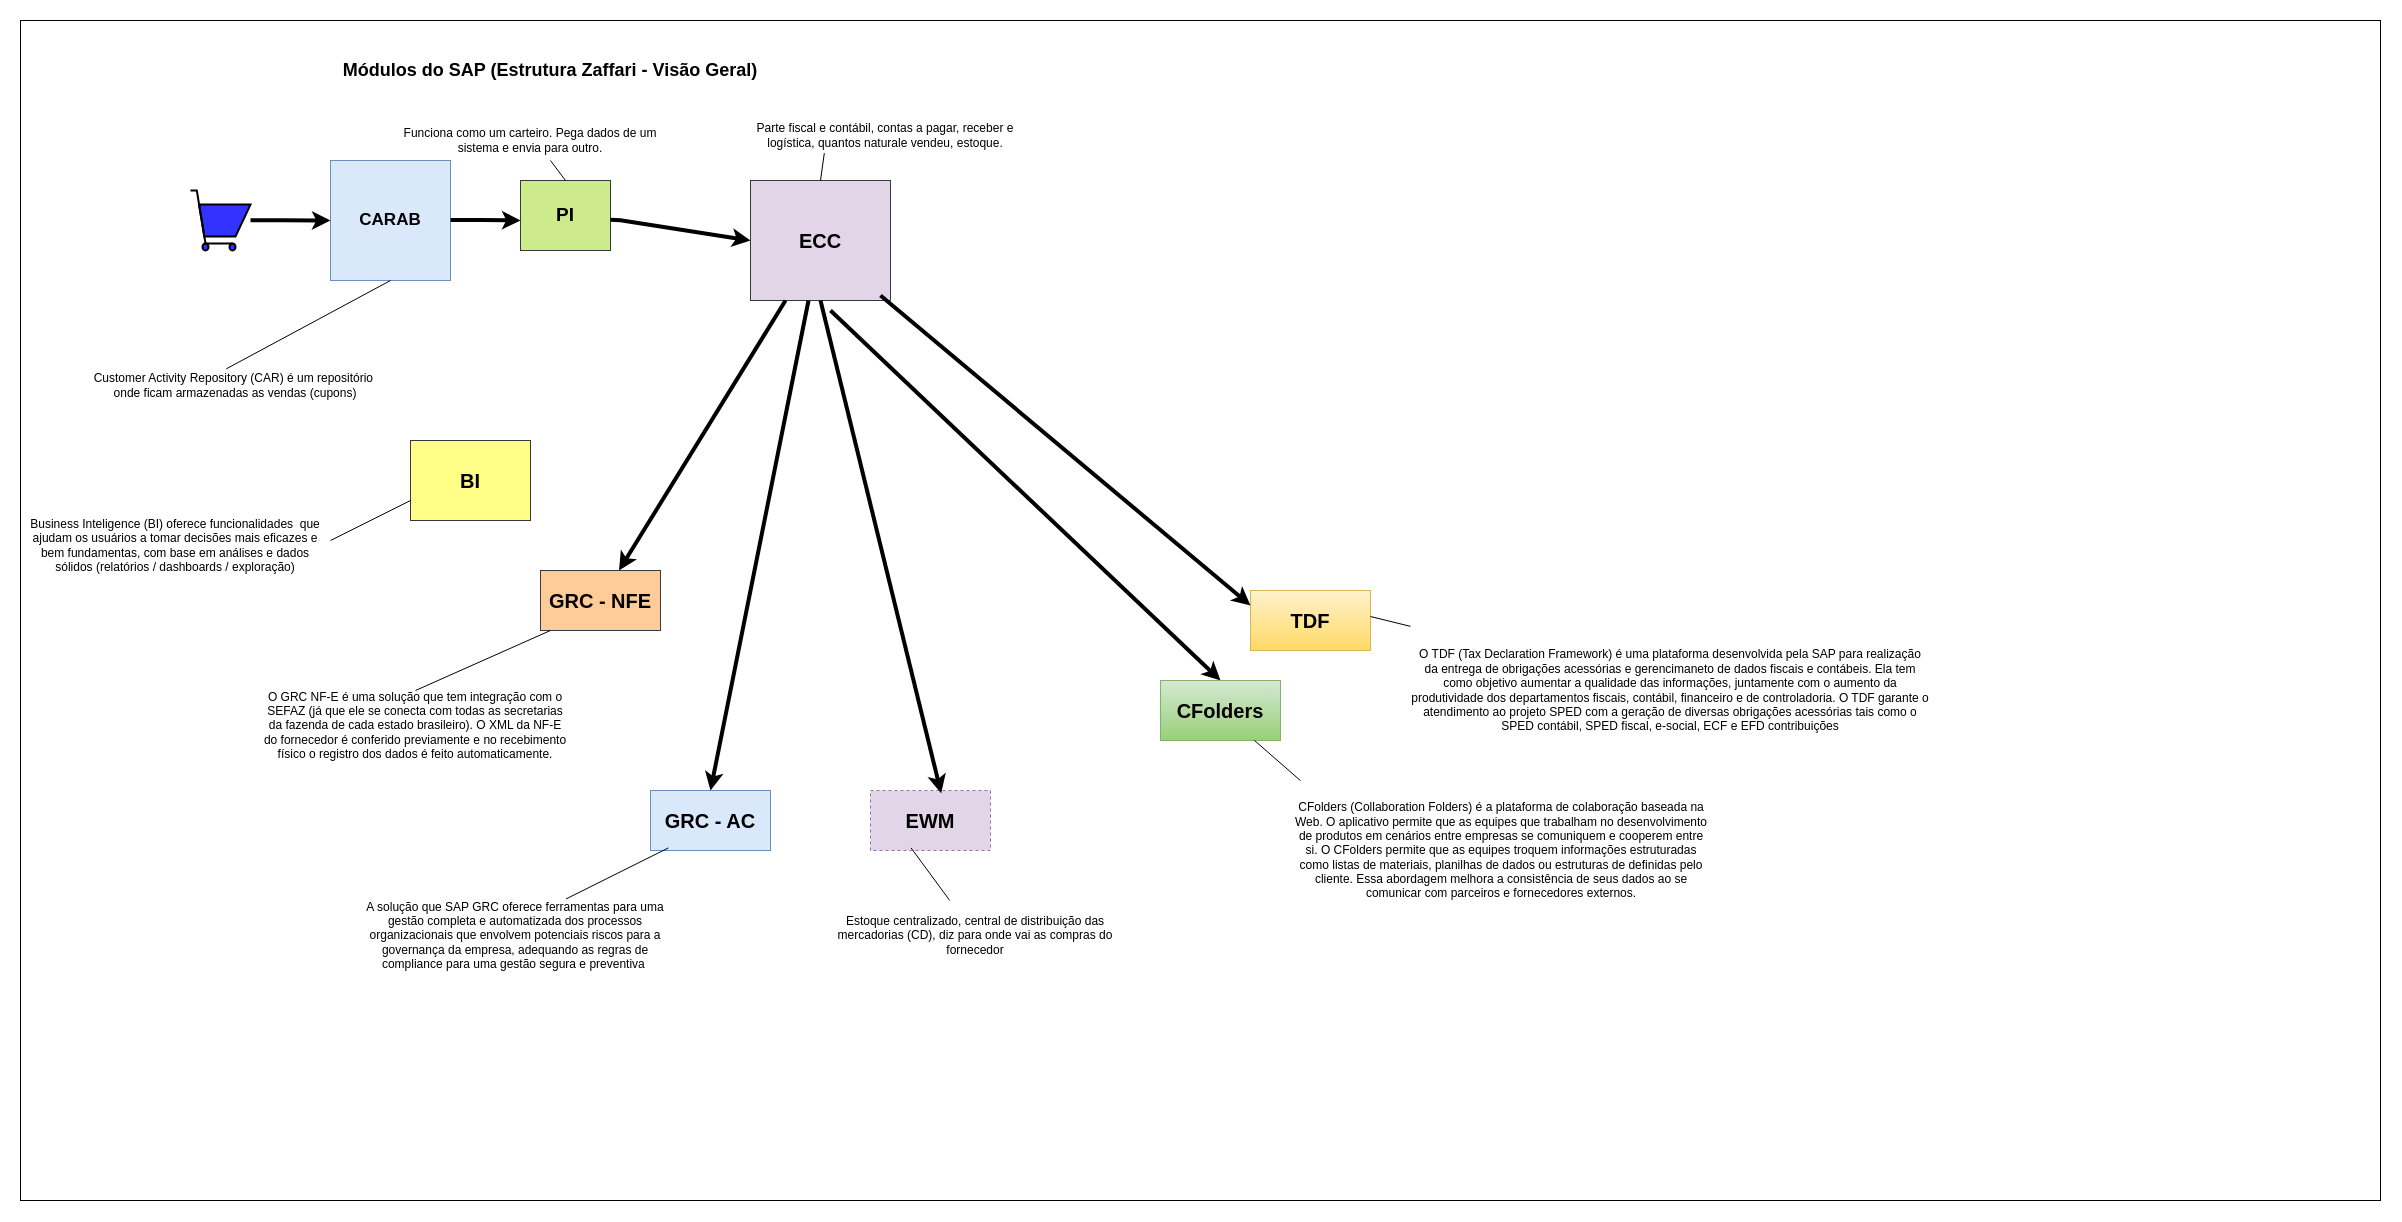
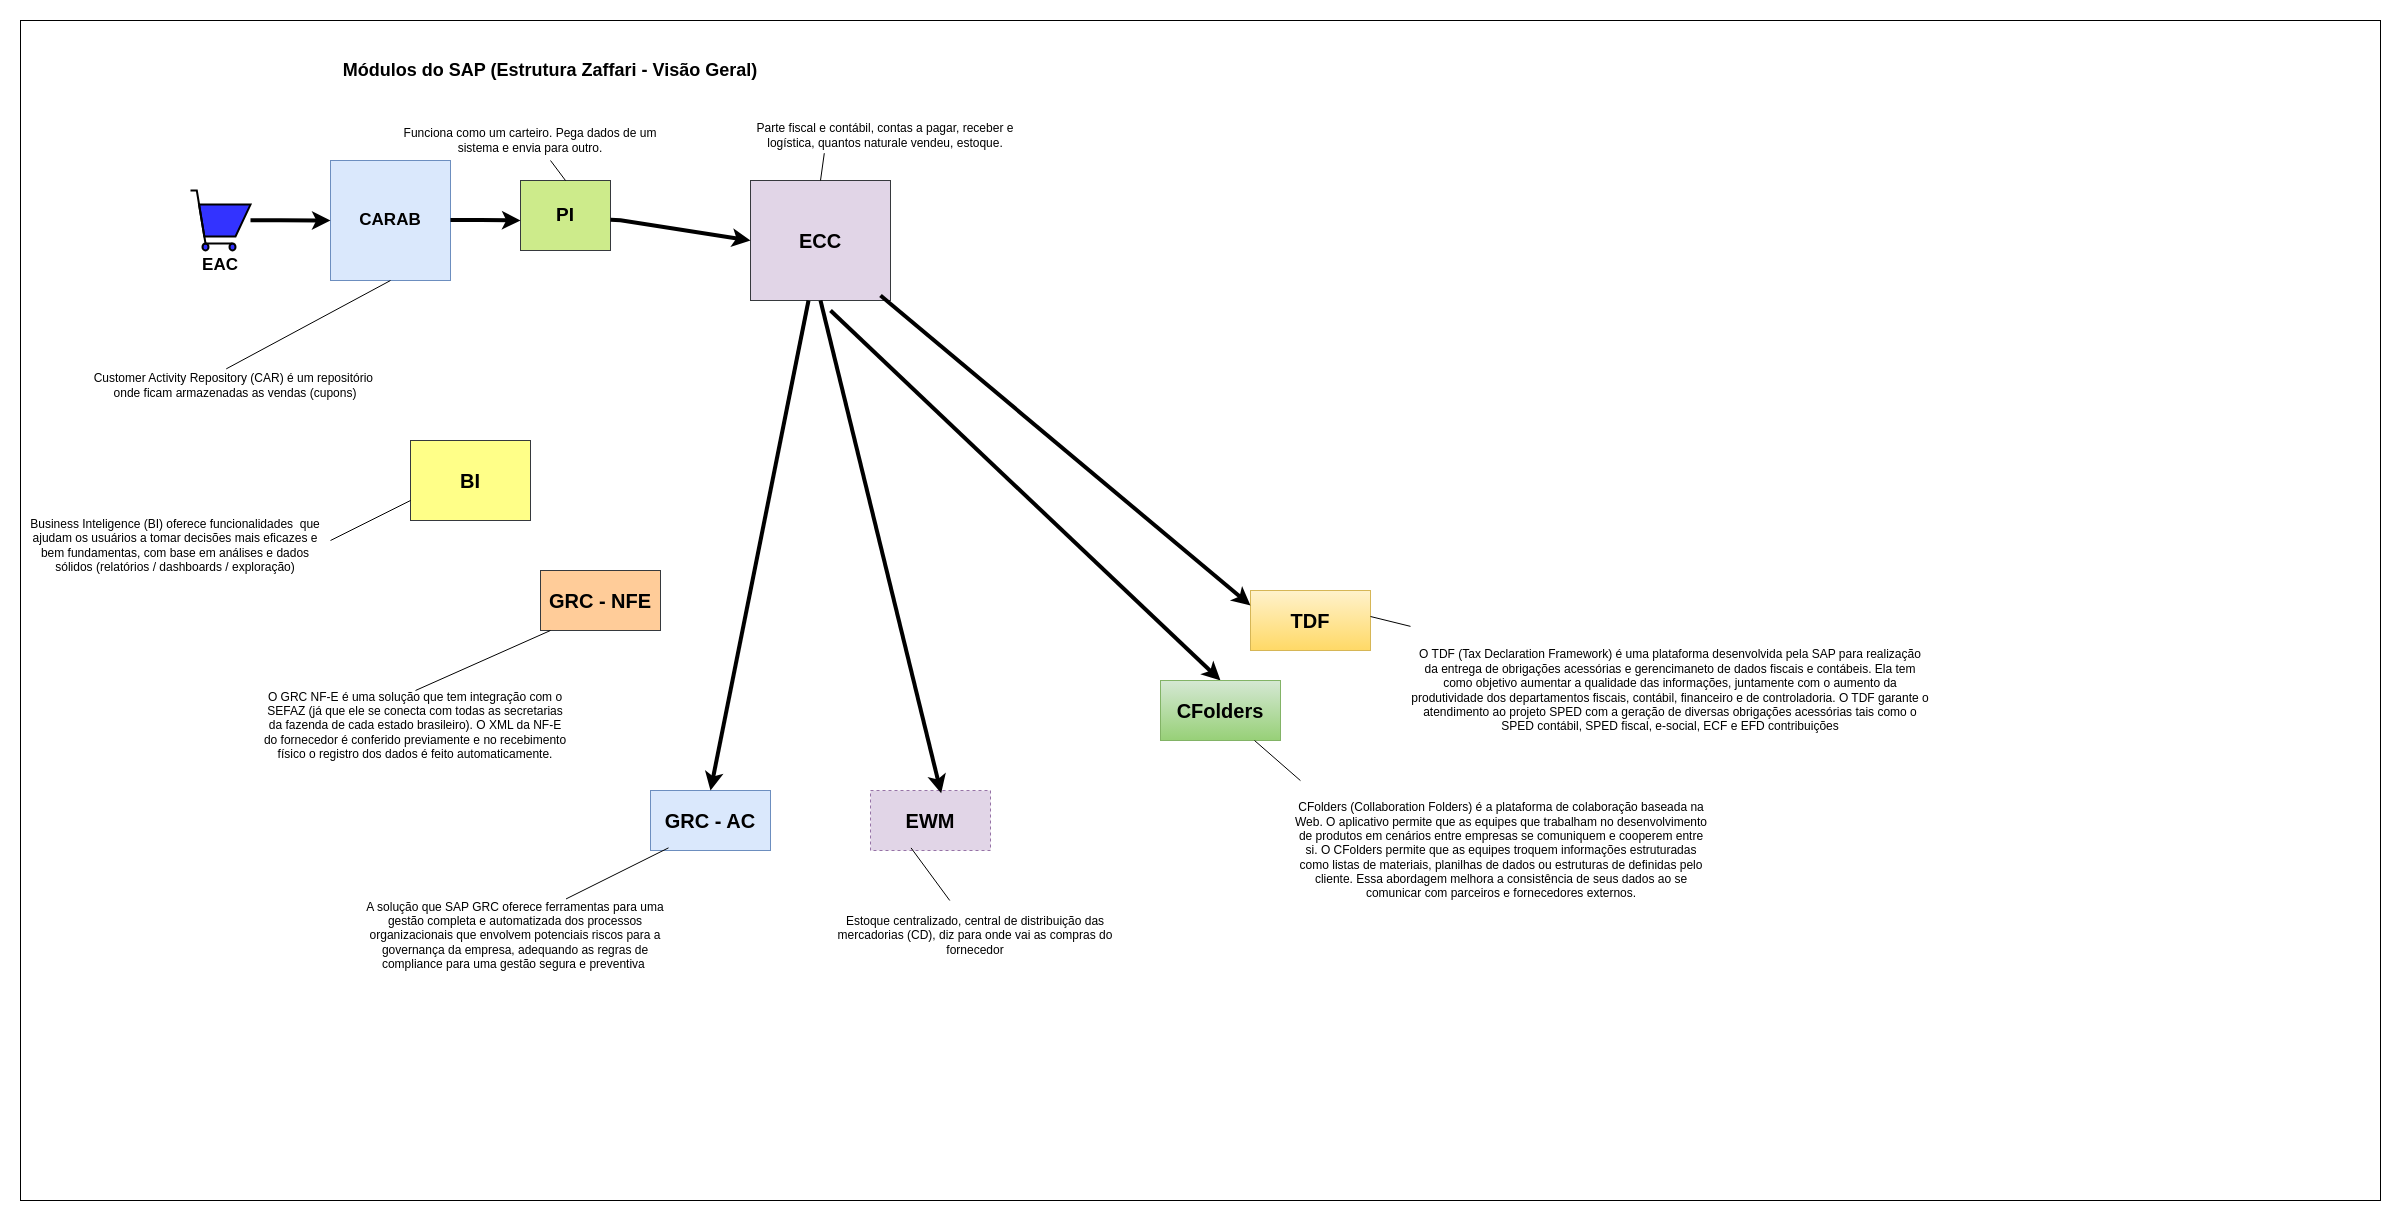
none -> (221, 266)
(706, 430) -> none
